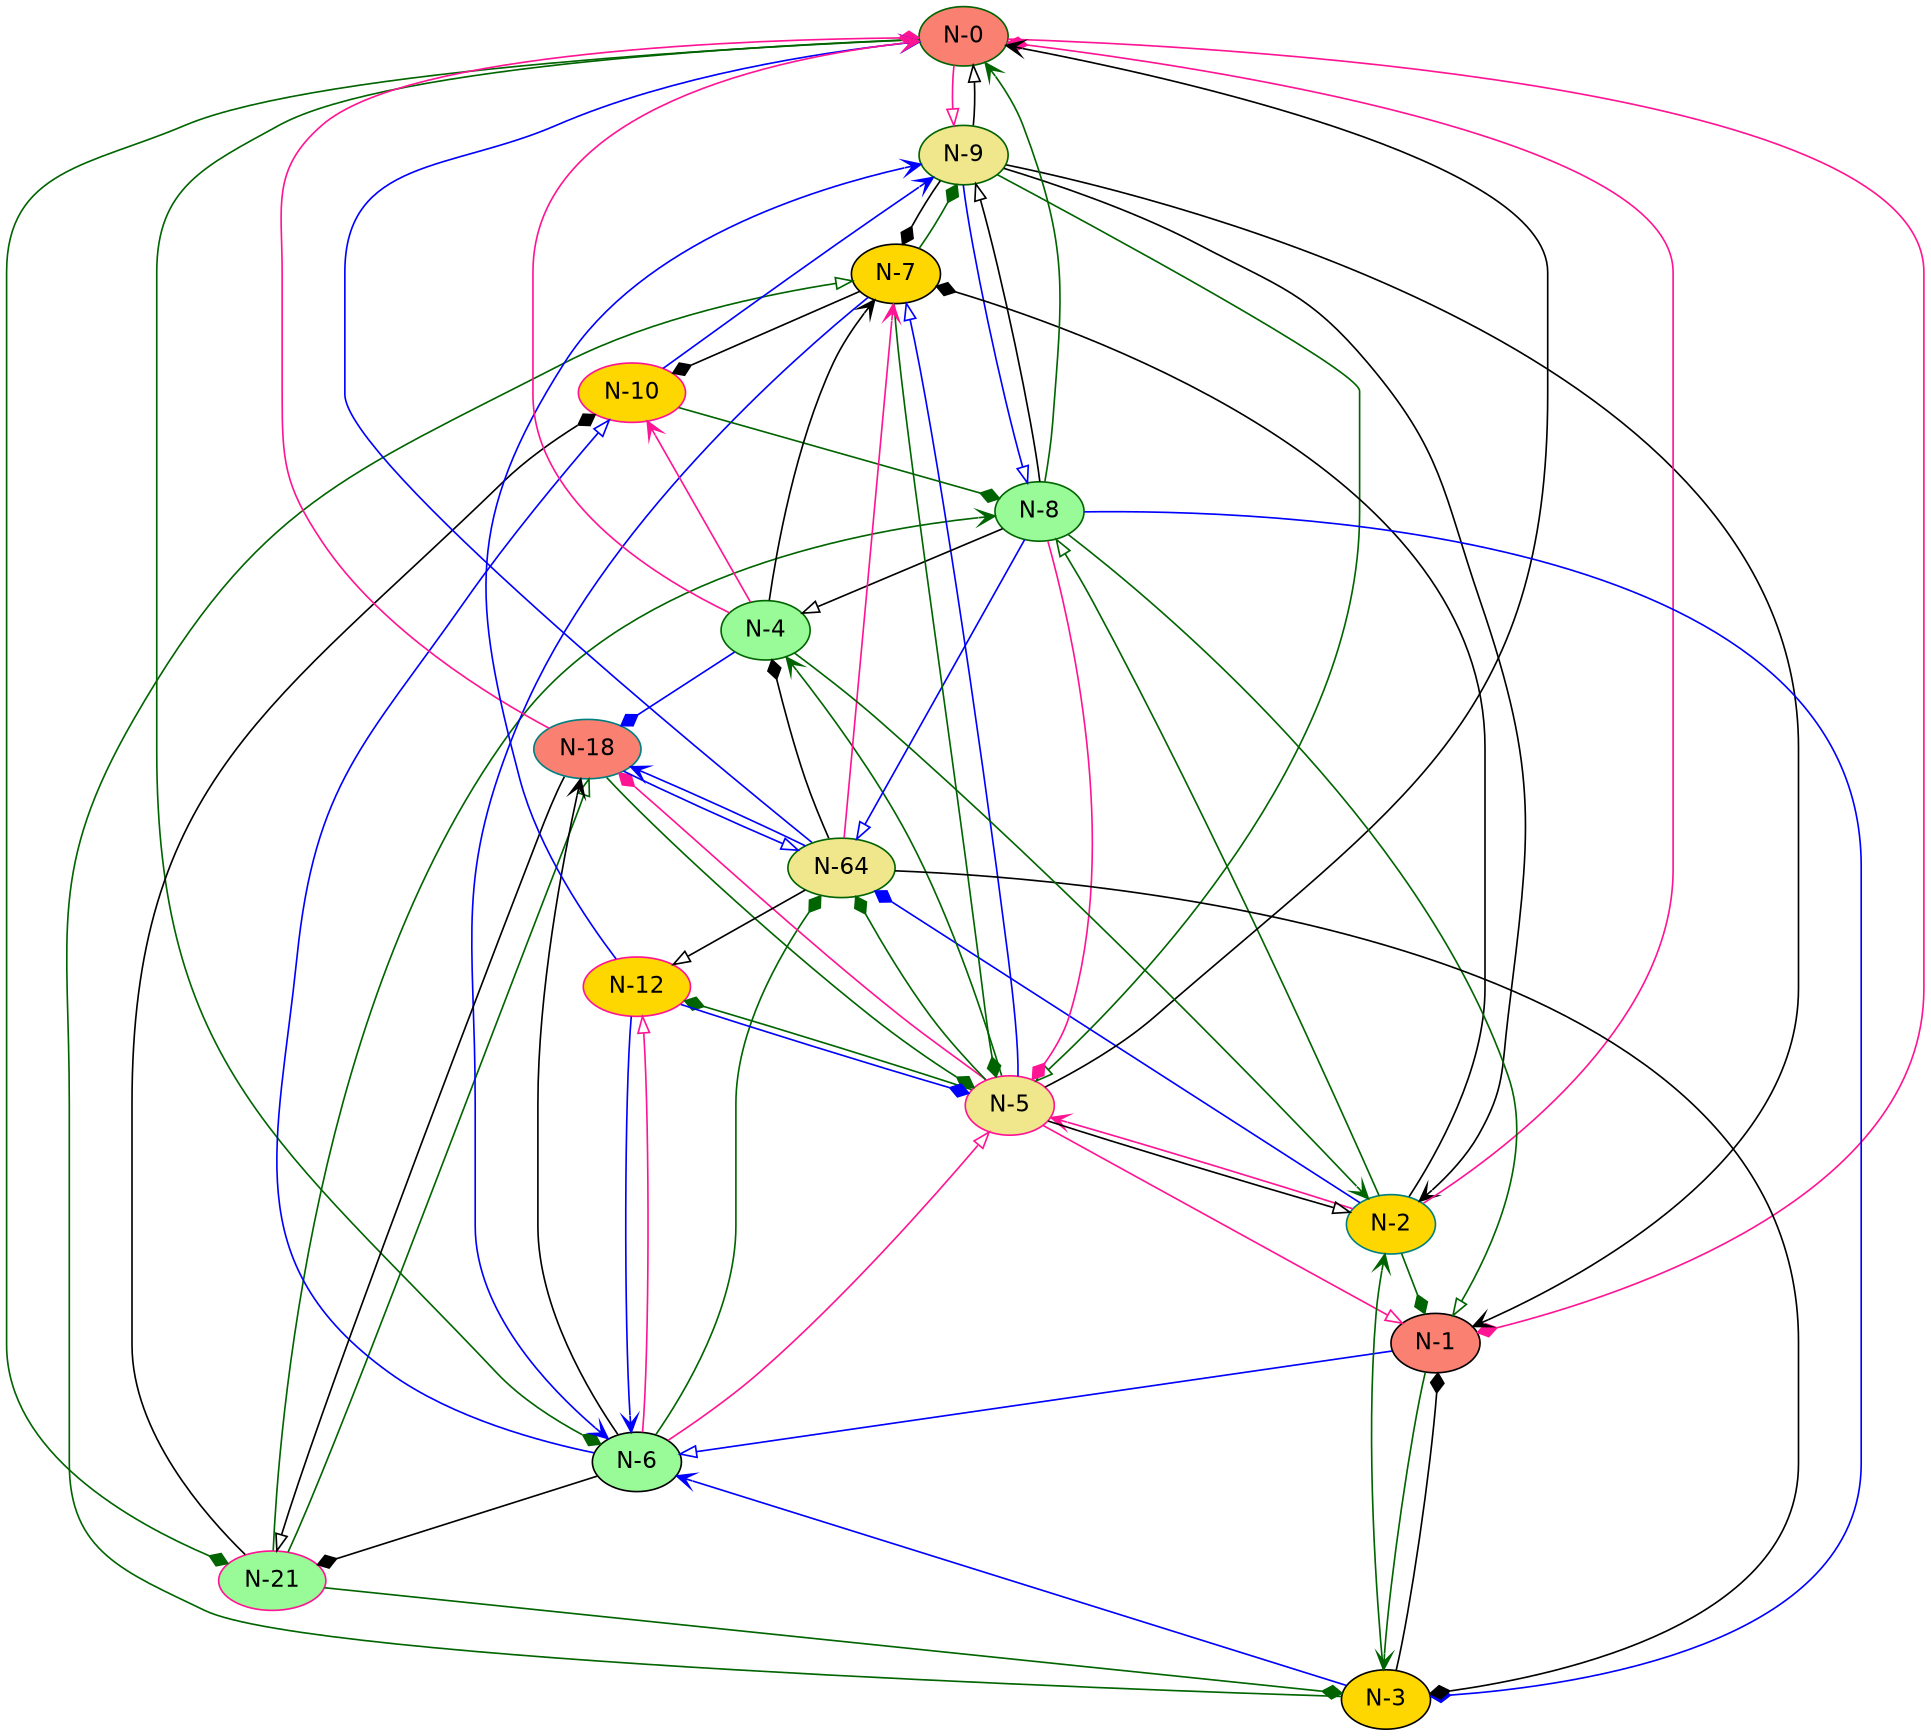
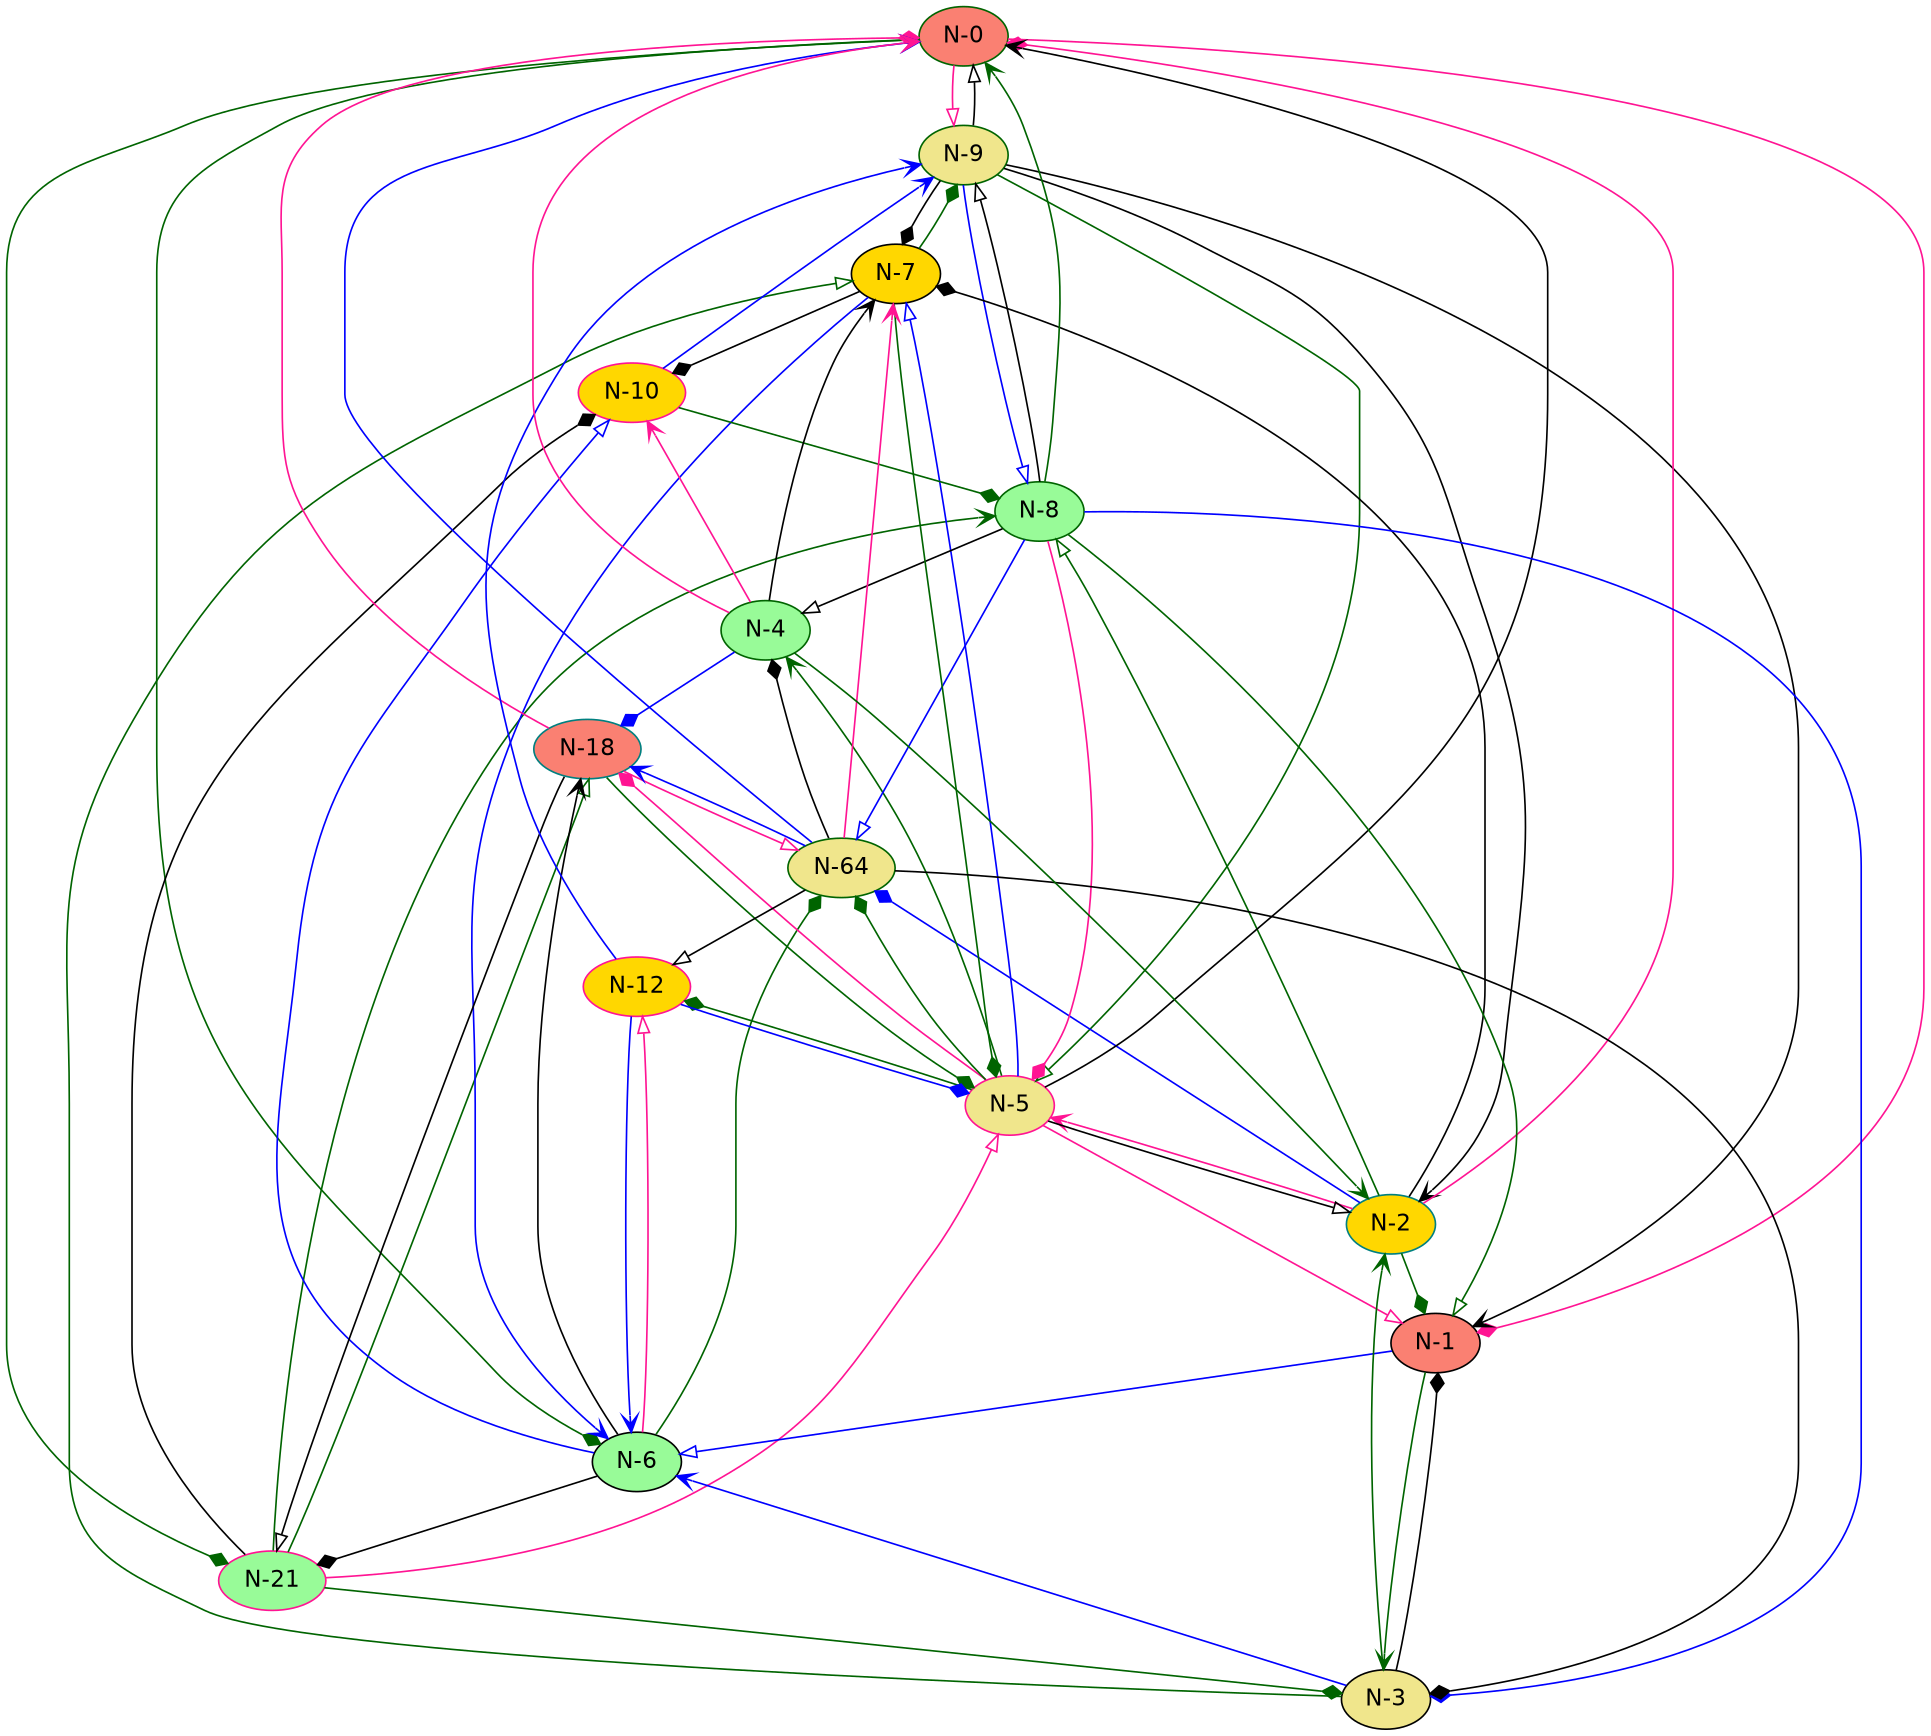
(703, 808) -> (703, 808)
(833, 1303) -> (729, 1473)
(1386, 1700) -> (1386, 1700)
